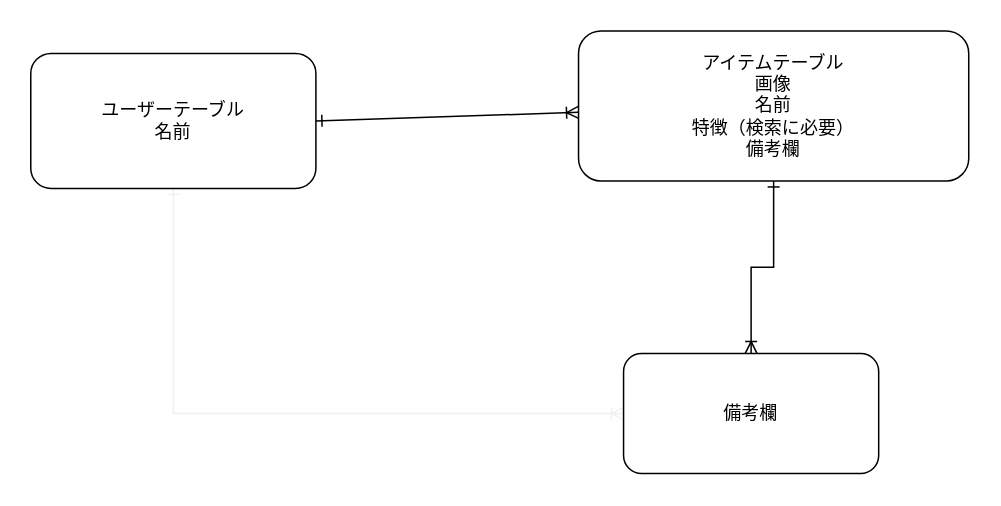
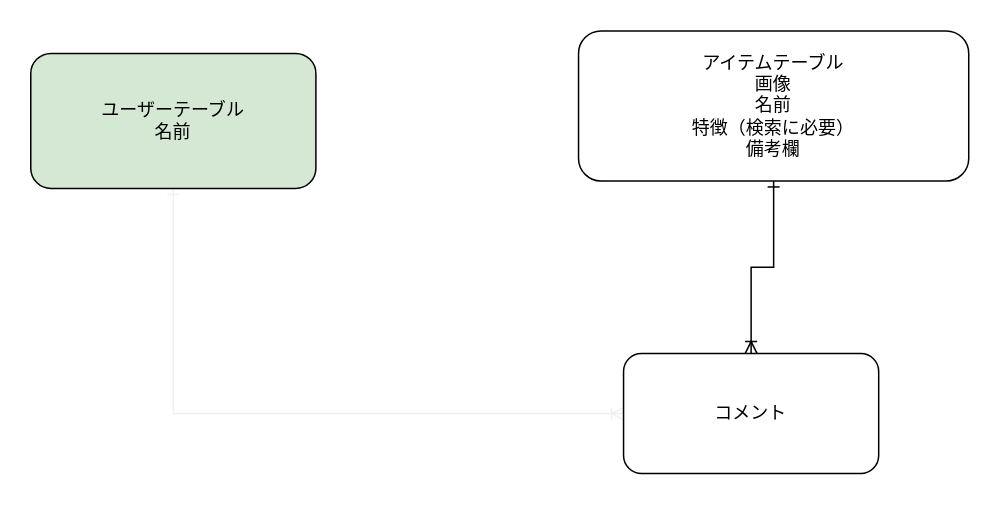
(447, 116) -> none
(173, 121) -> (173, 121)
(751, 413) -> (751, 413)
